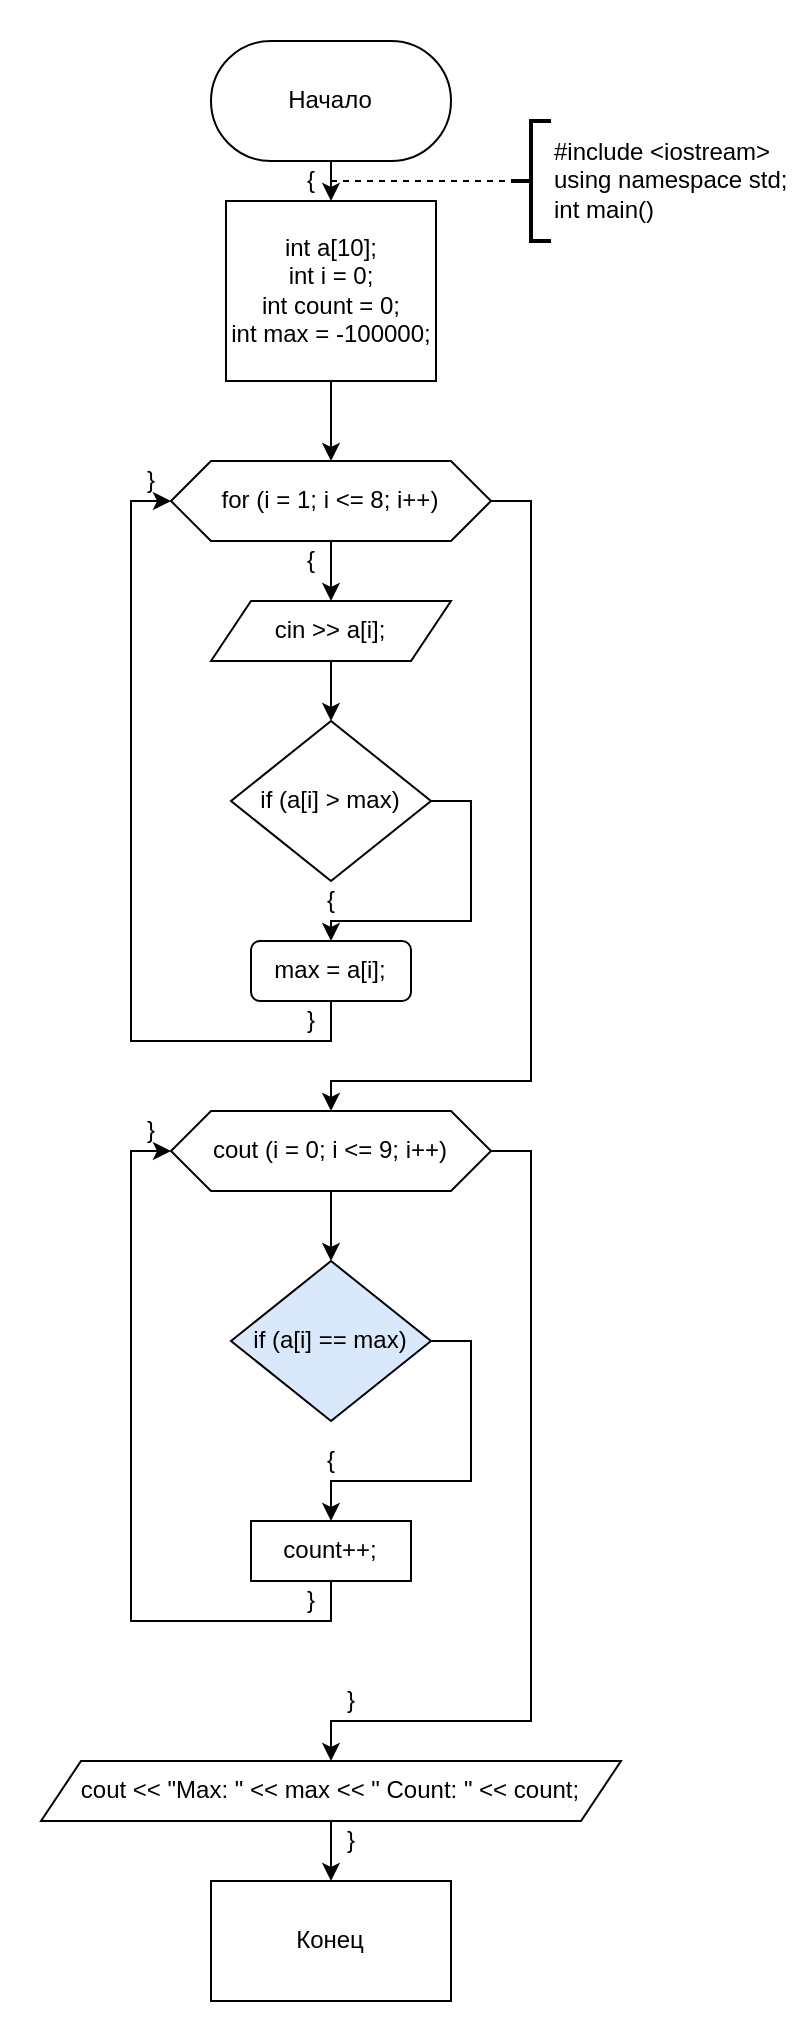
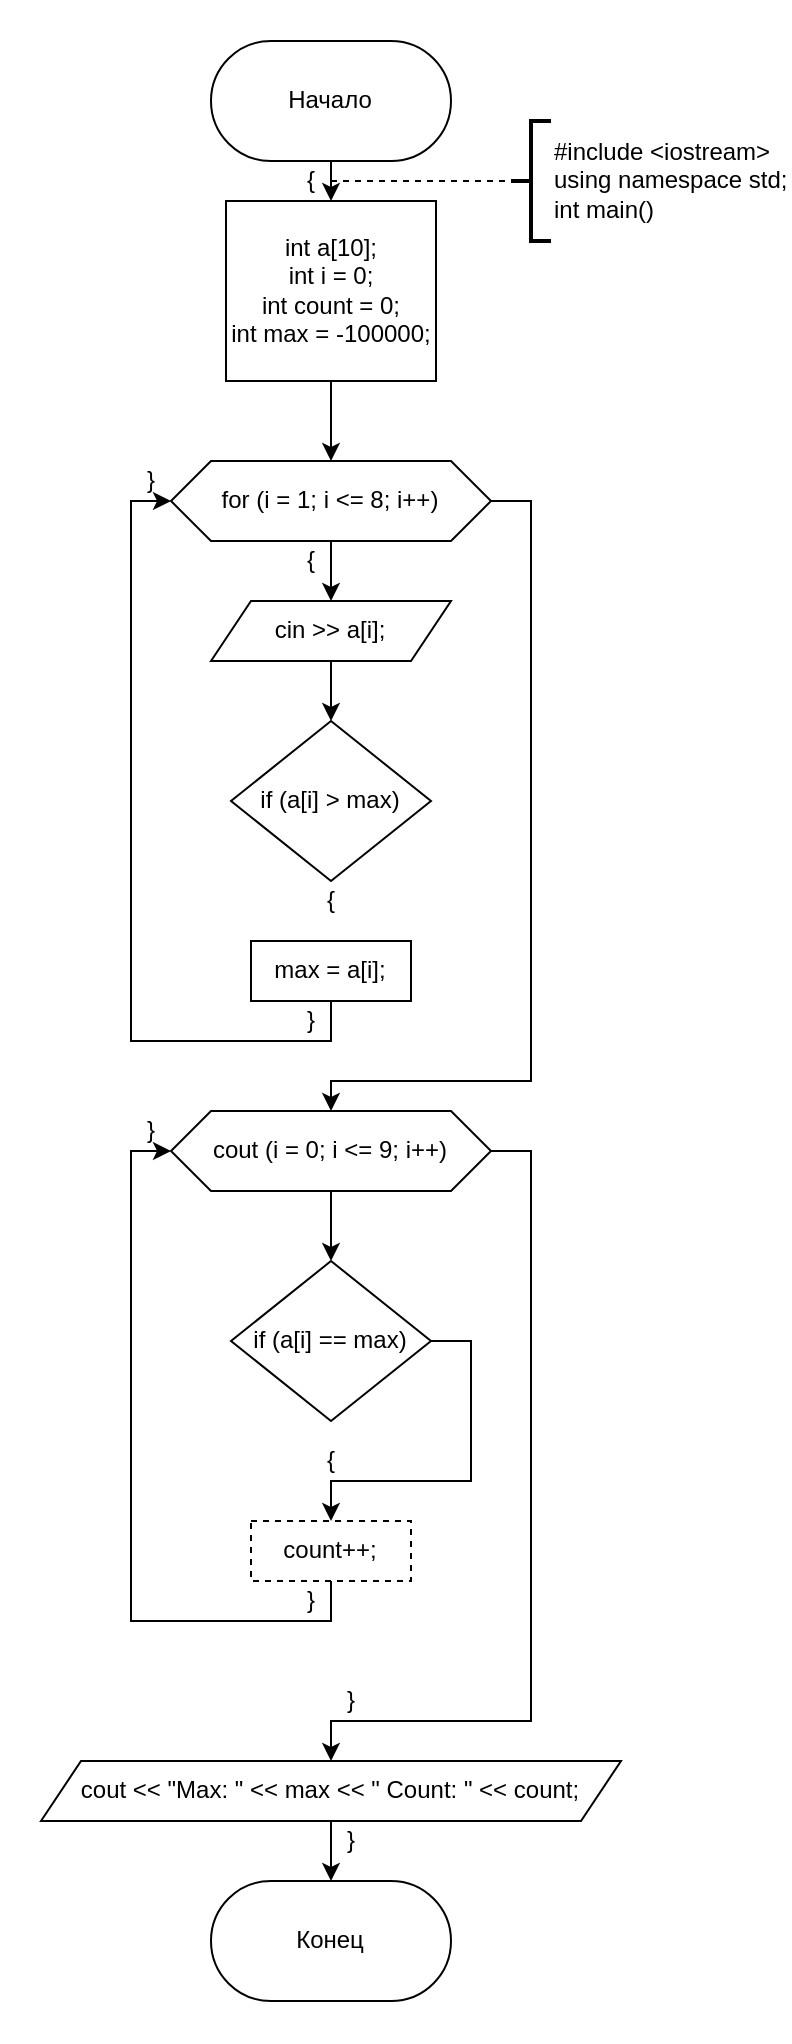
(471, 914) -> none
(331, 971) -> (331, 971)
(331, 1341) -> (331, 1341)
(331, 1551) -> (331, 1551)
(331, 1941) -> (331, 1941)
